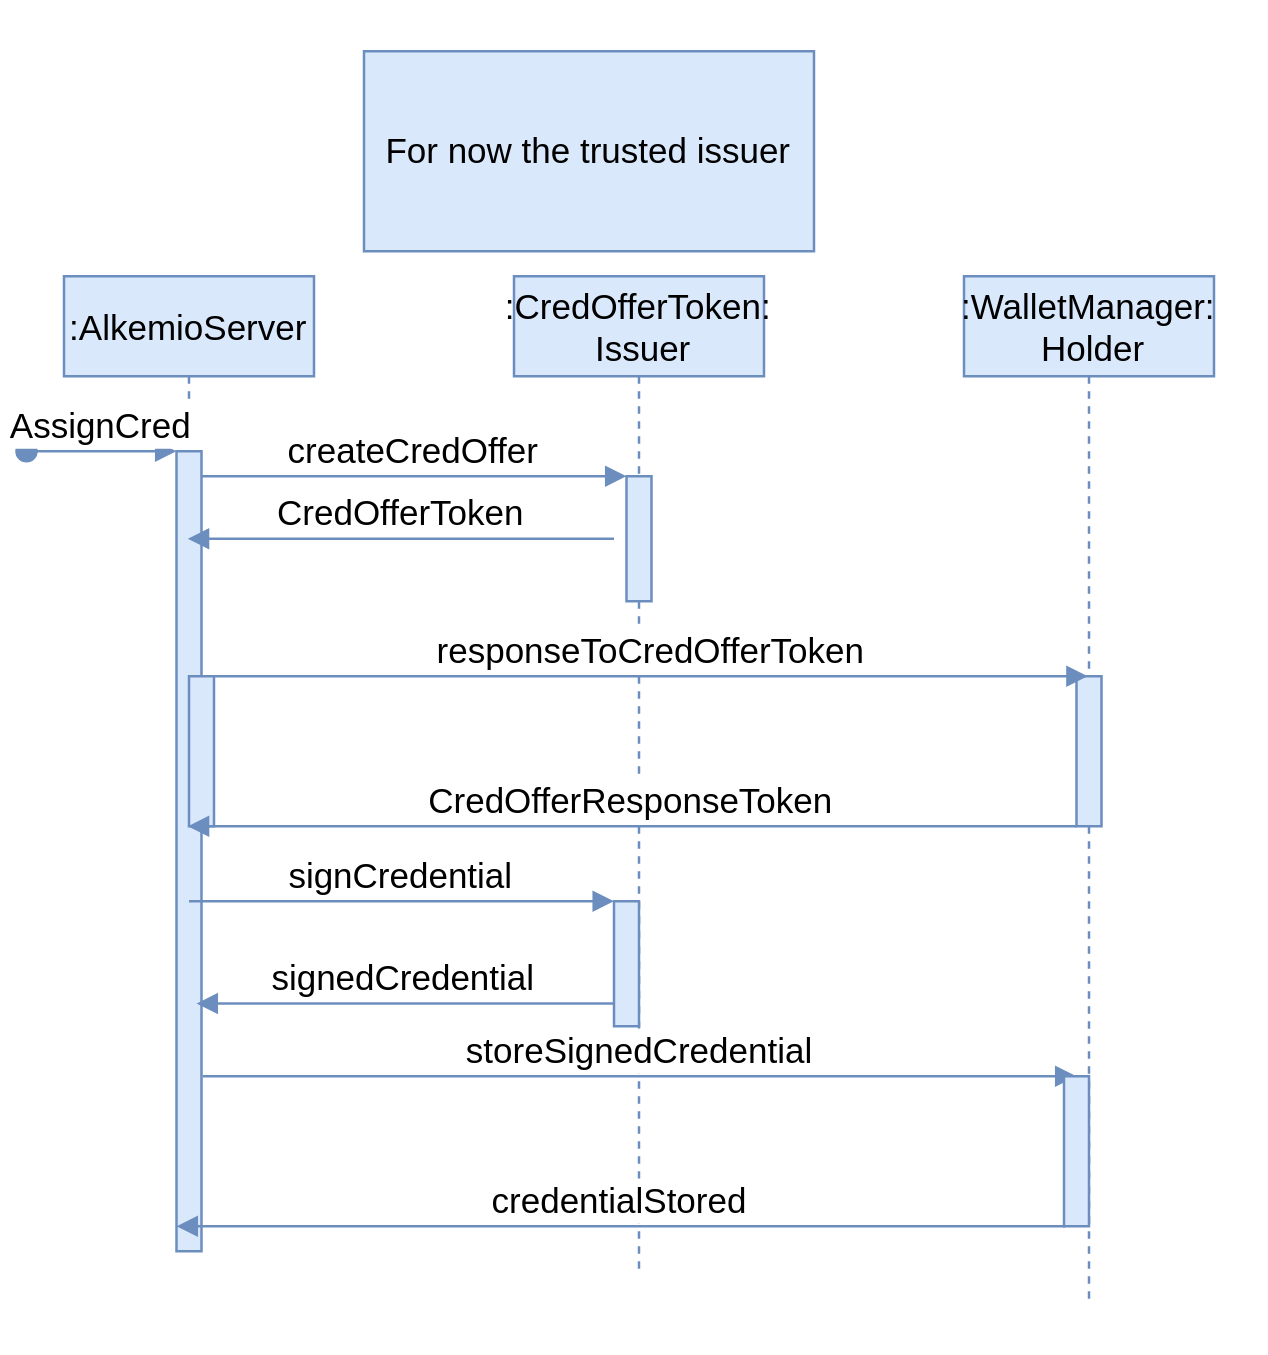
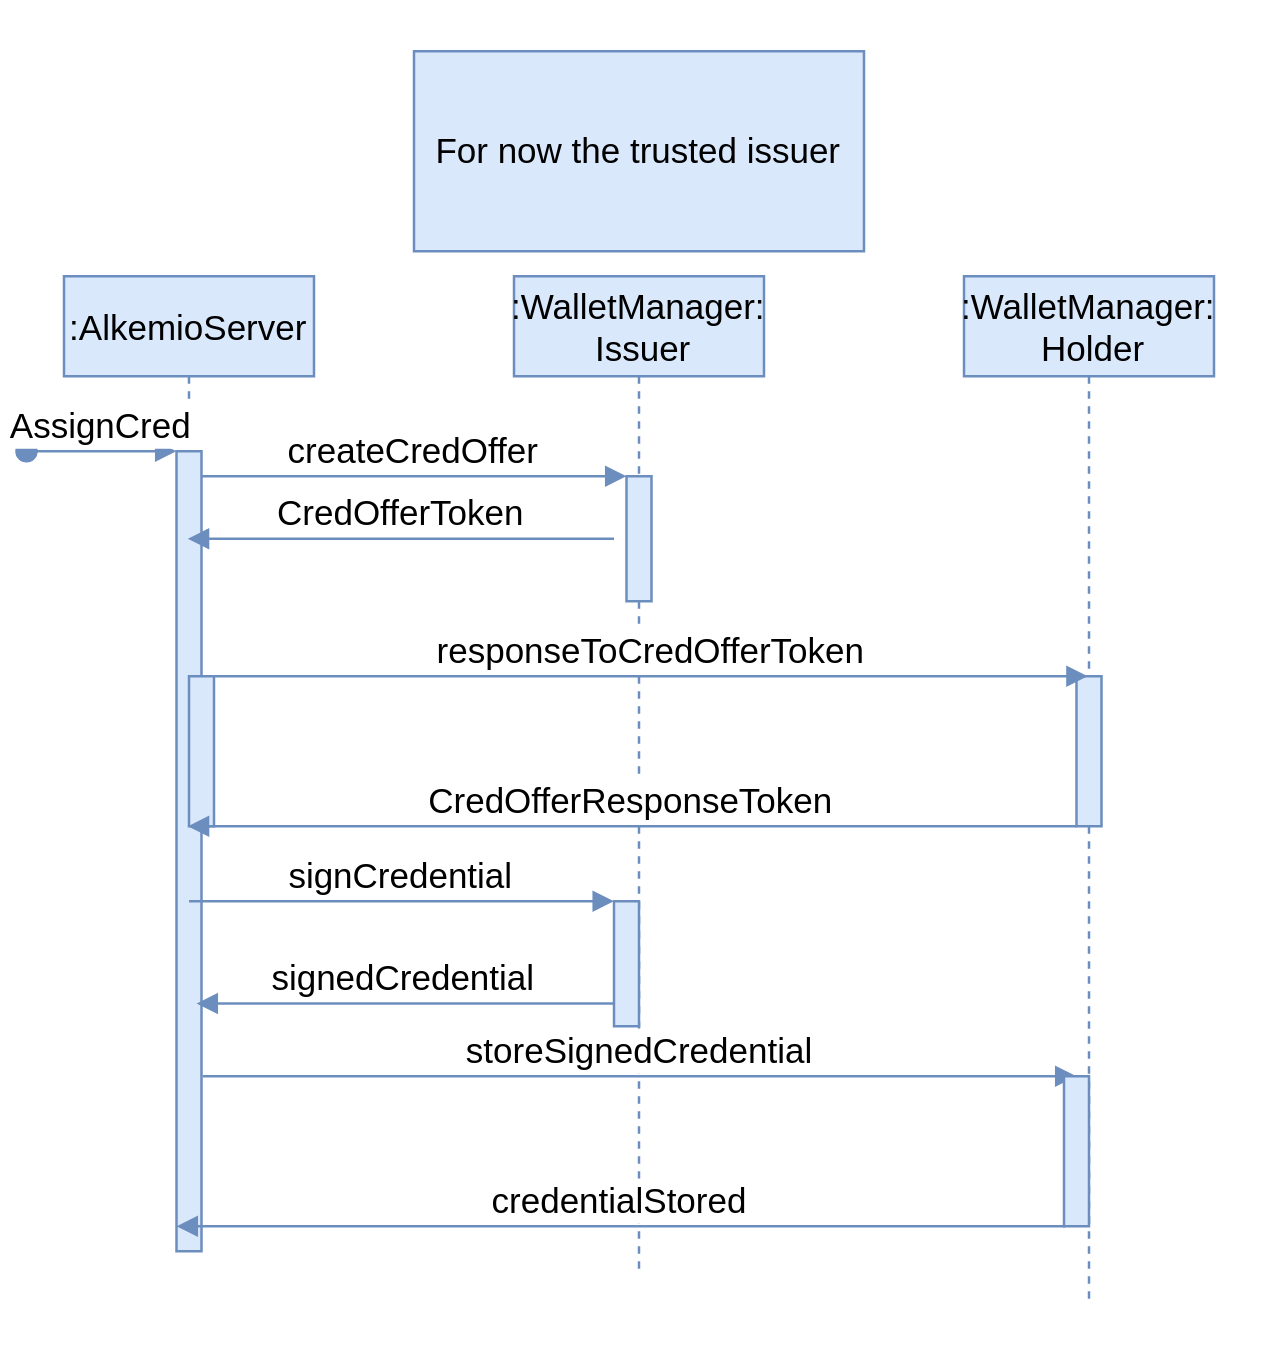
(589, 151) -> (639, 151)
(638, 307) -> (638, 307)
